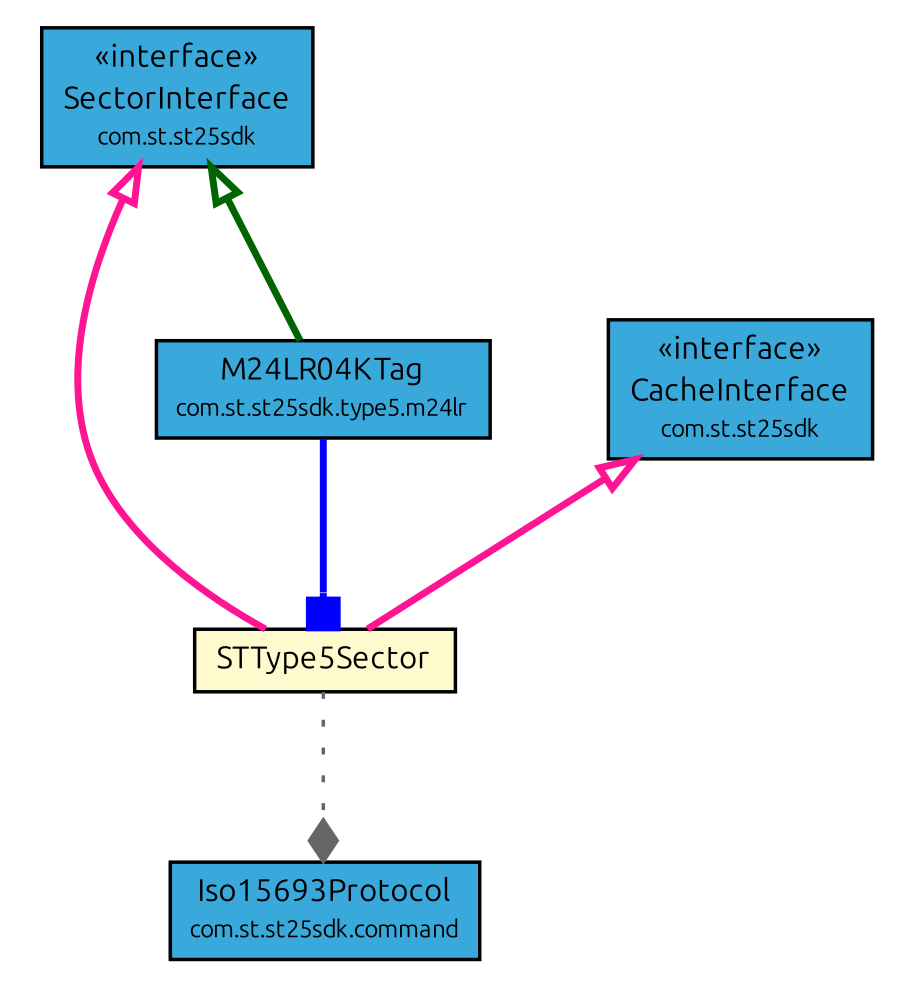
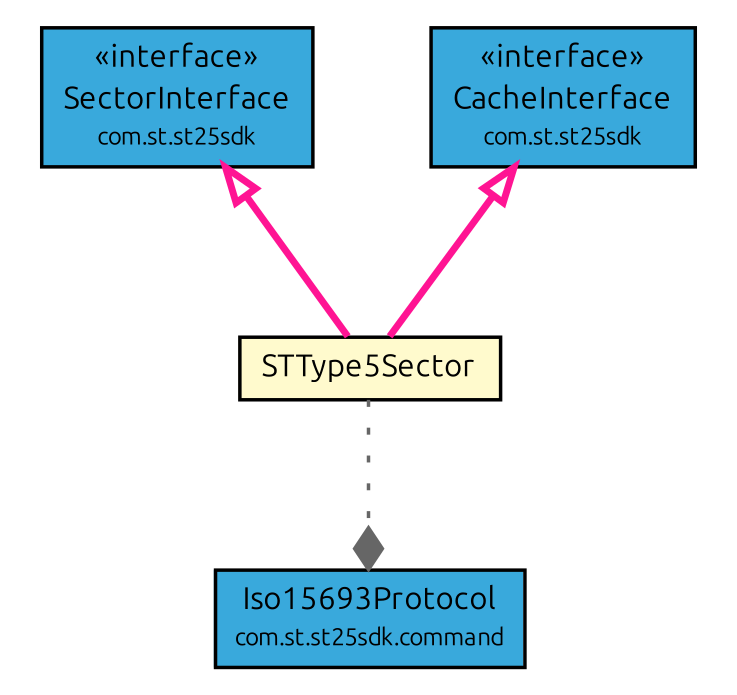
(323, 389) -> none
